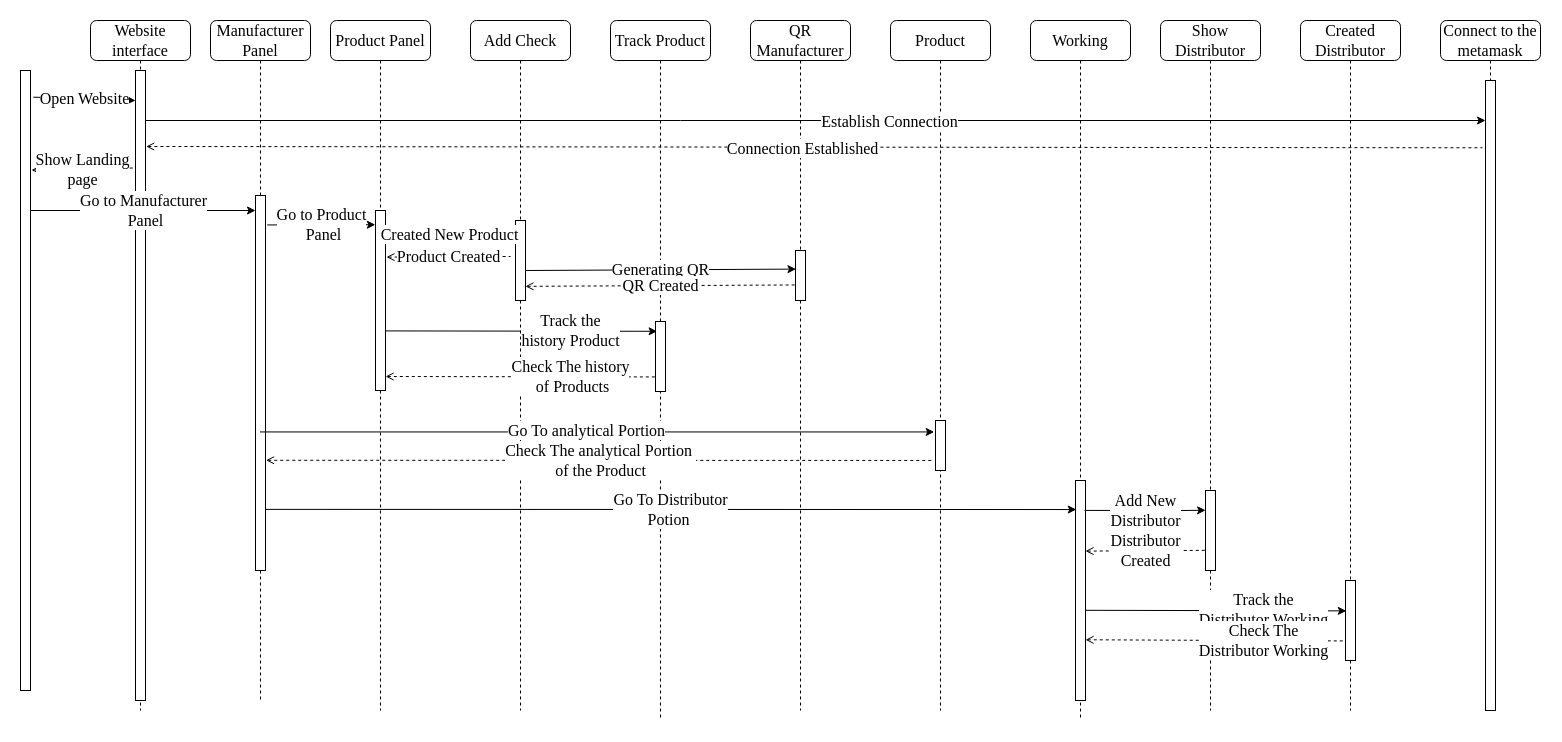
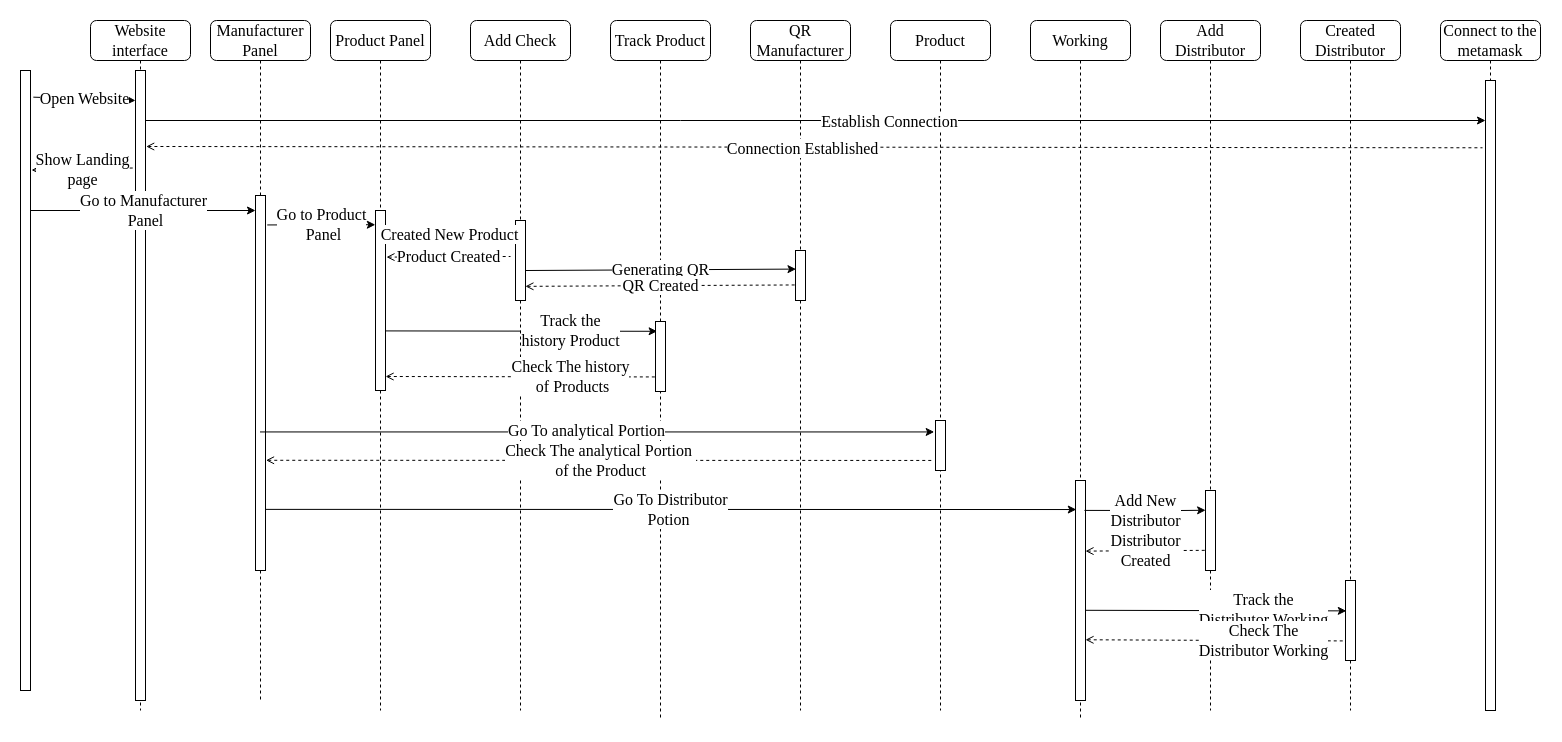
(1211, 41) -> (1211, 41)
